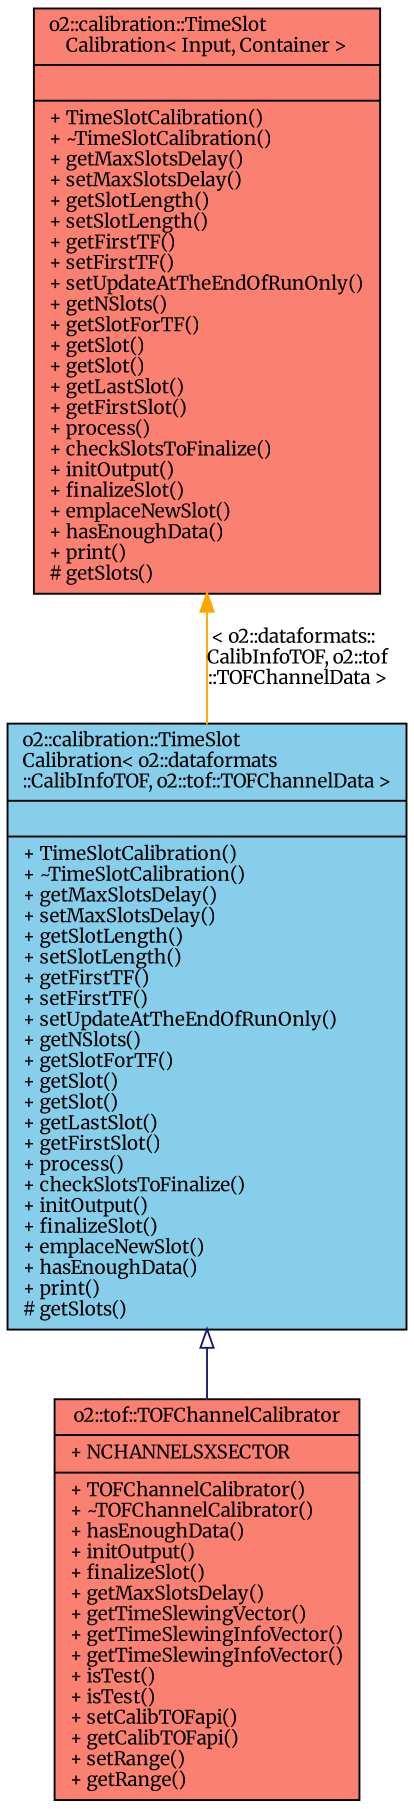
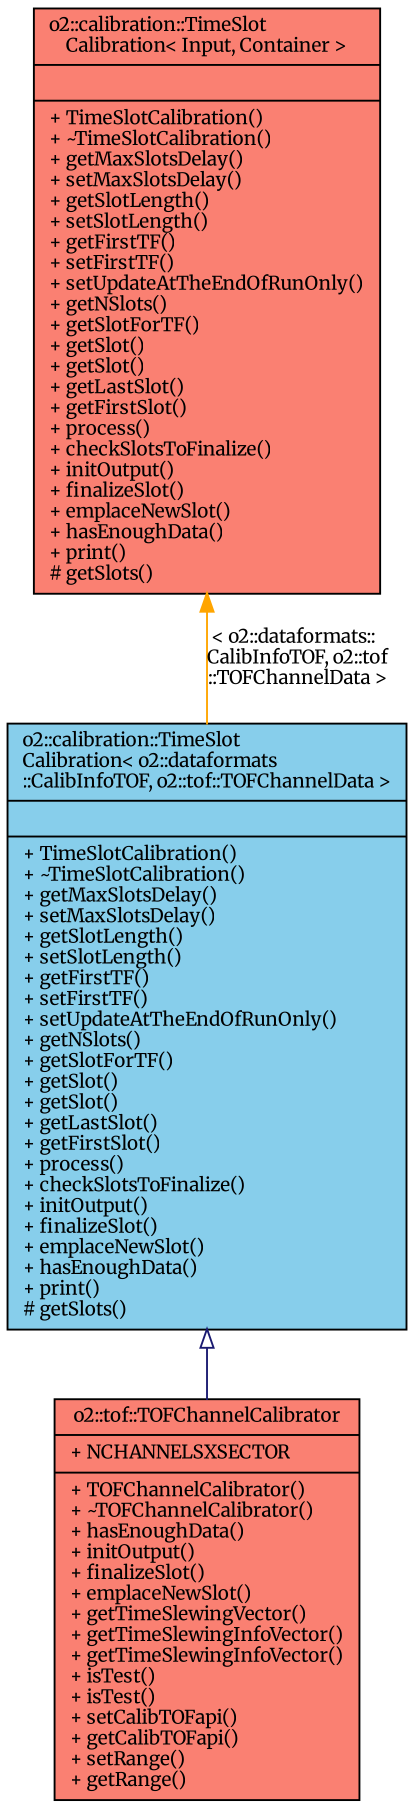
(167, 1594) -> (161, 1594)
